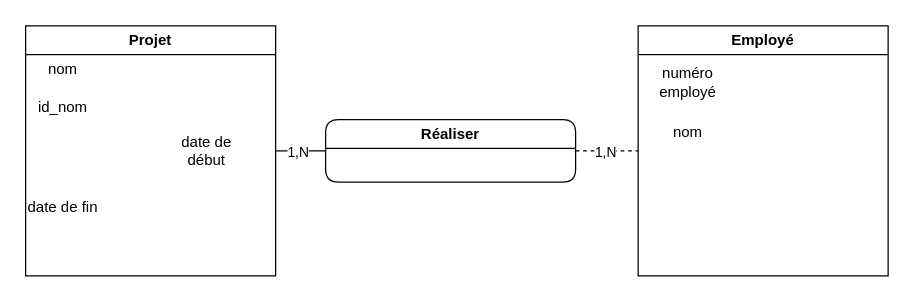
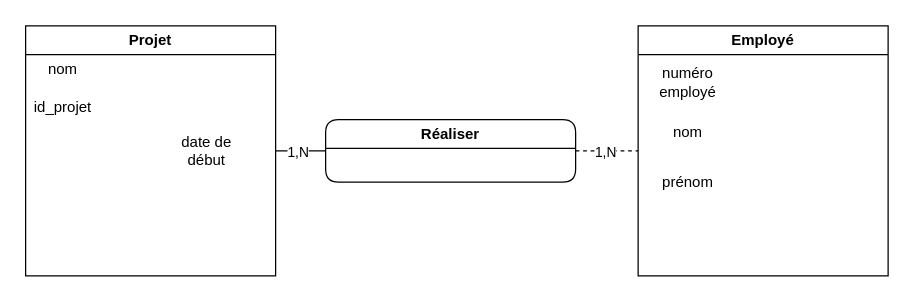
(63, 107) -> (63, 107)
none -> (688, 182)
(63, 207) -> none
